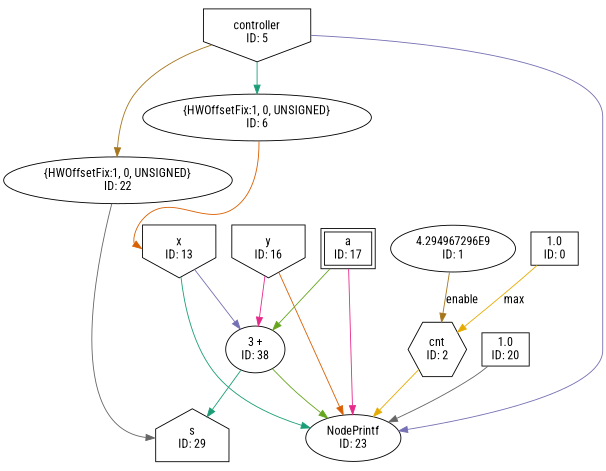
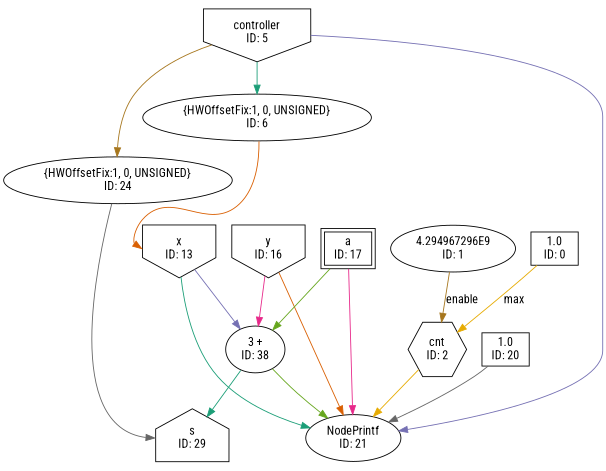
(118, 180) -> (118, 180)
(353, 438) -> (353, 438)
